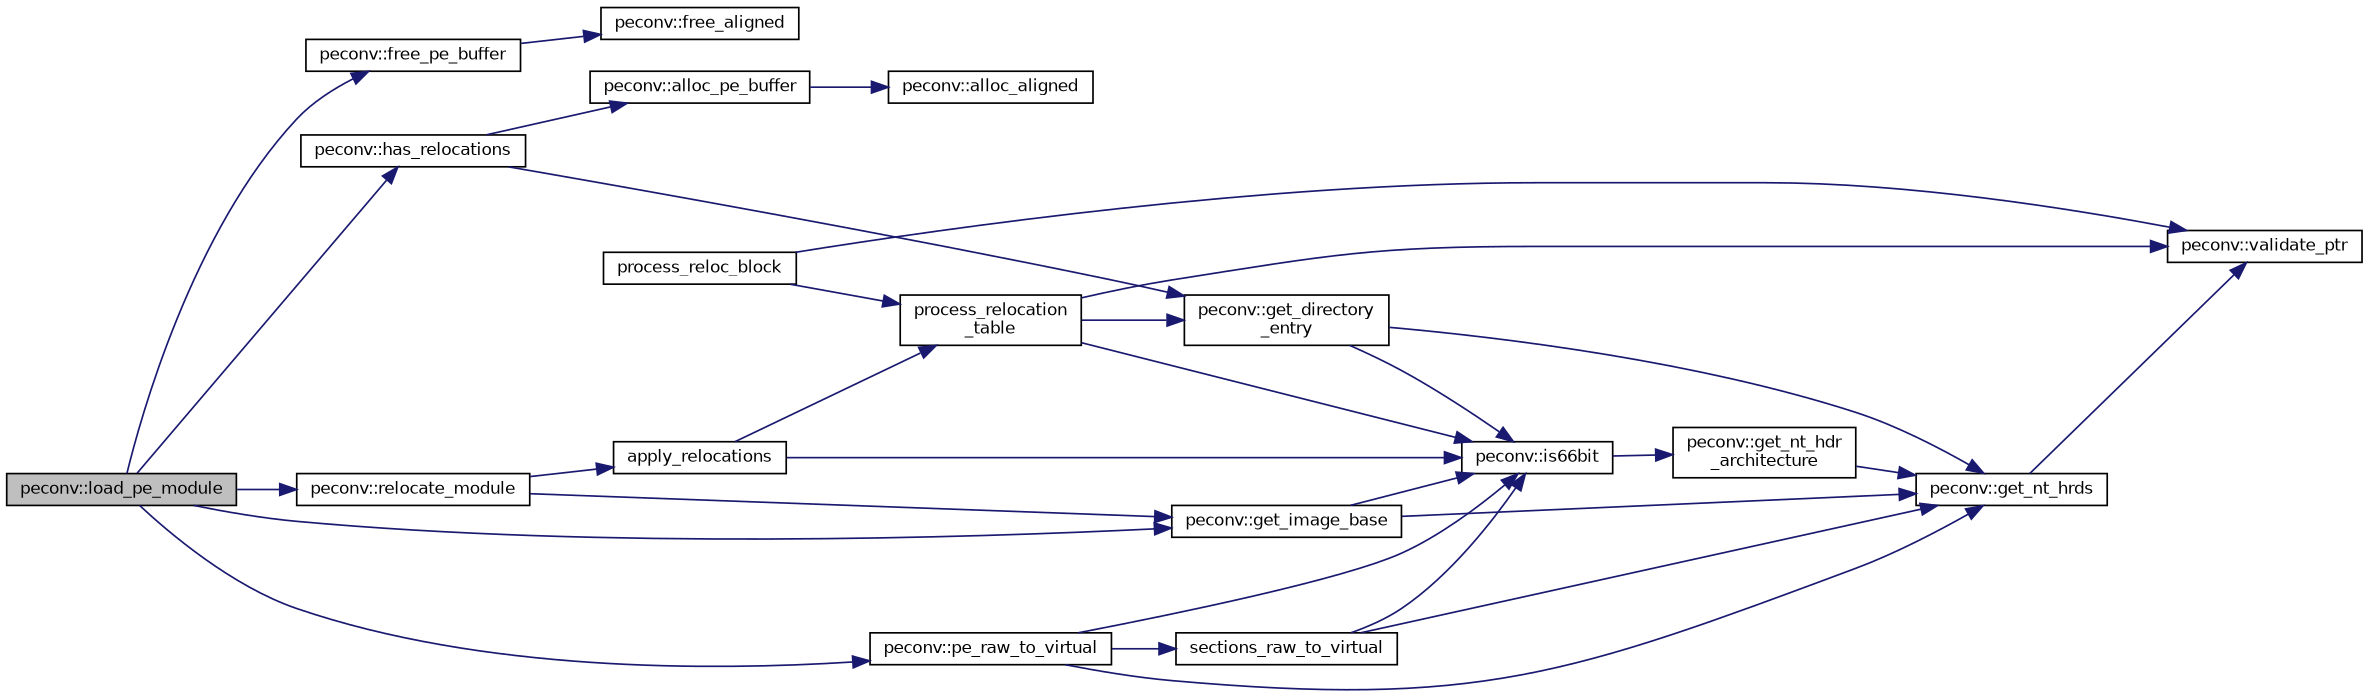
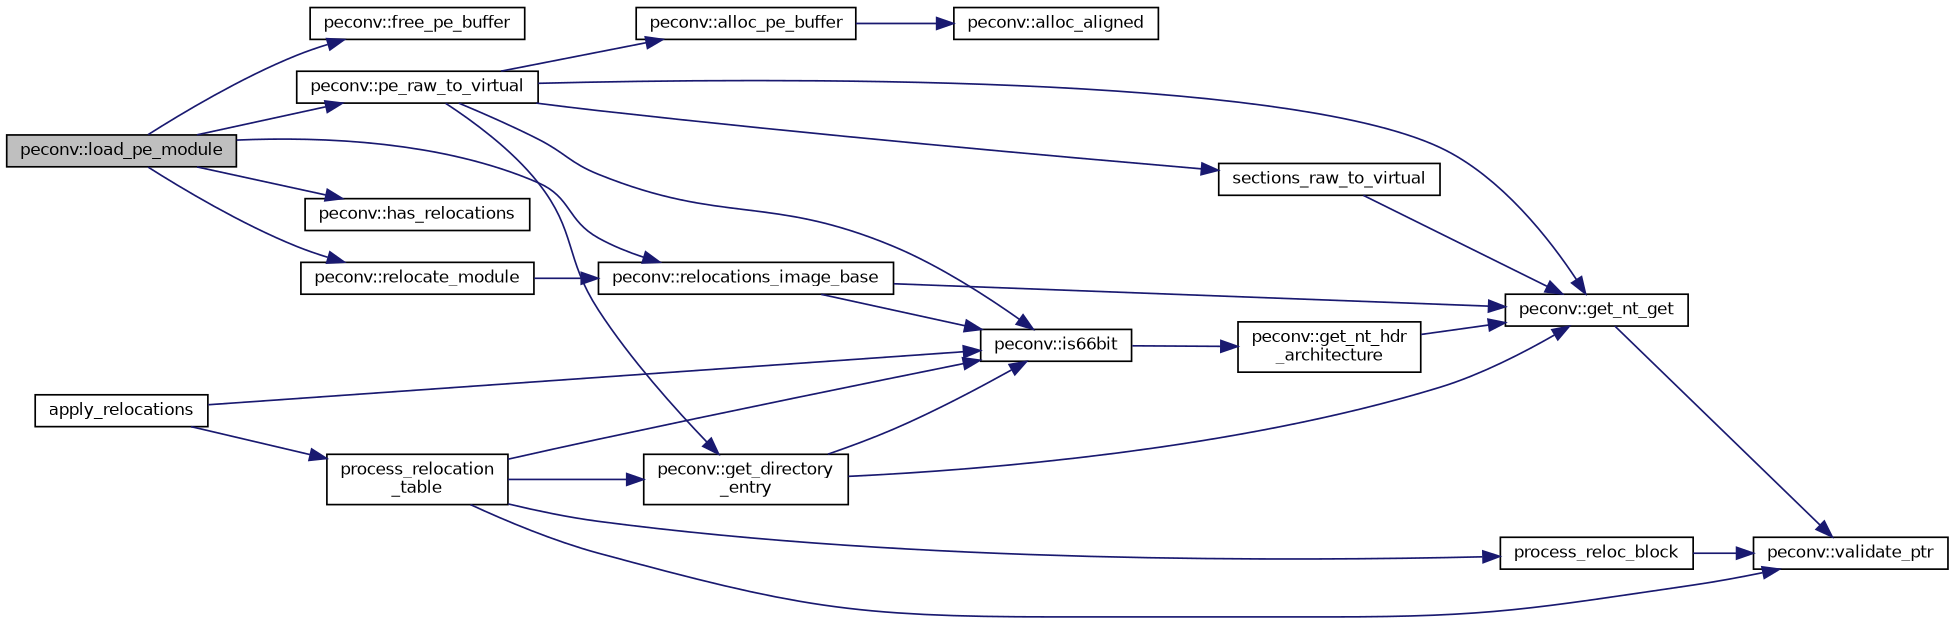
(700, 23) -> none
(549, 121) -> (574, 57)
(839, 226) -> (574, 258)
(837, 293) -> (994, 553)
(563, 473) -> none
(2012, 490) -> (1597, 310)
(1287, 521) -> (746, 278)
(1444, 573) -> none
